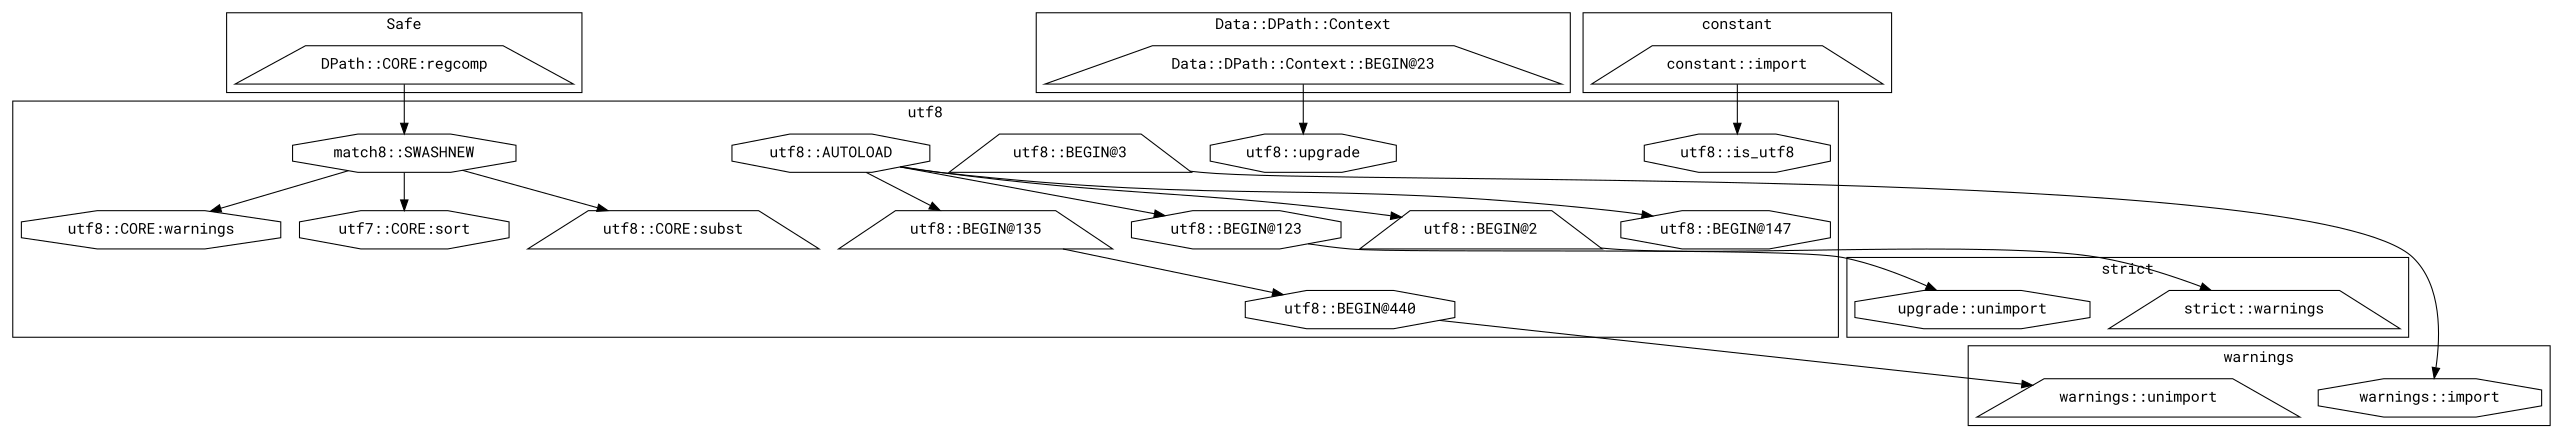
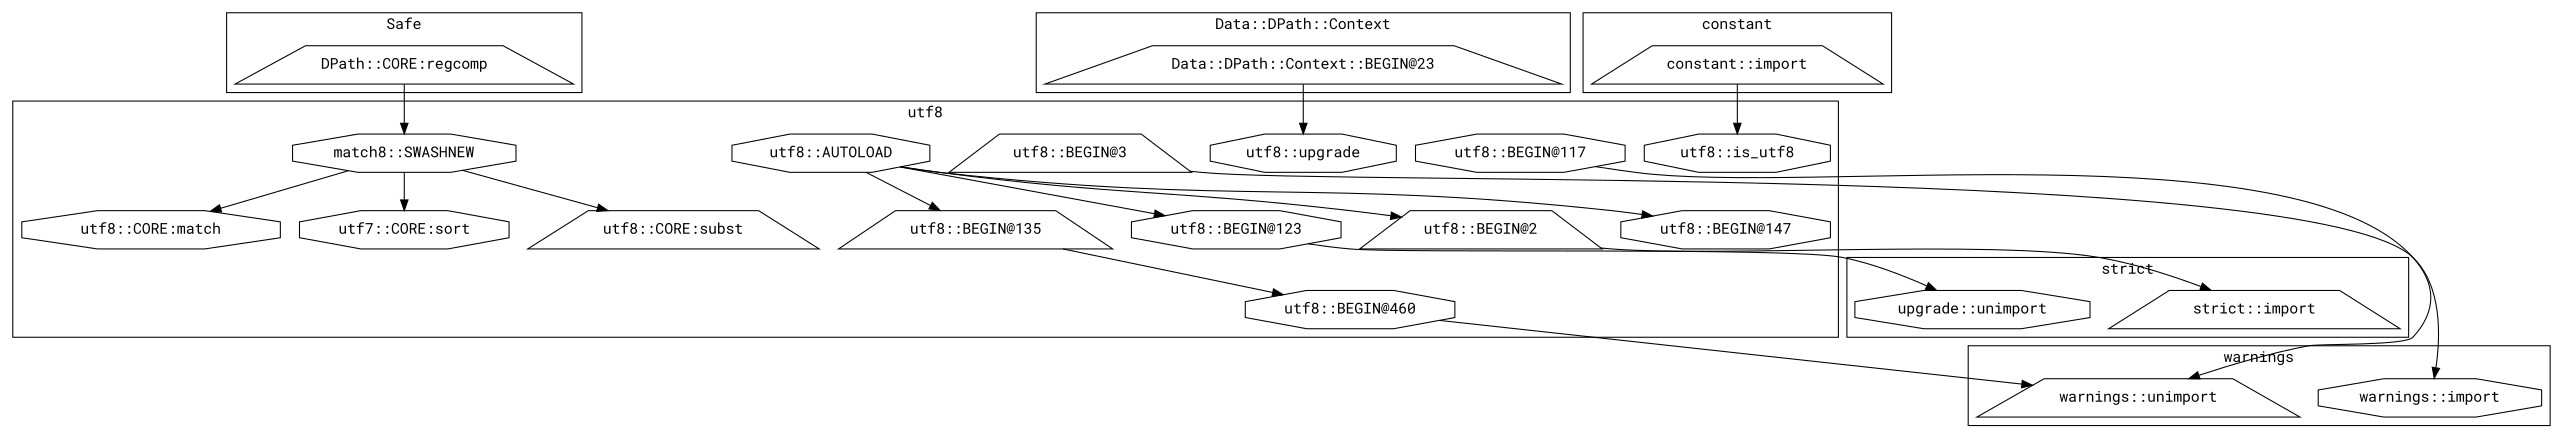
none -> (1520, 153)
(151, 230) -> (151, 230)
(1350, 310) -> (1350, 310)
(2254, 310) -> (2254, 310)
